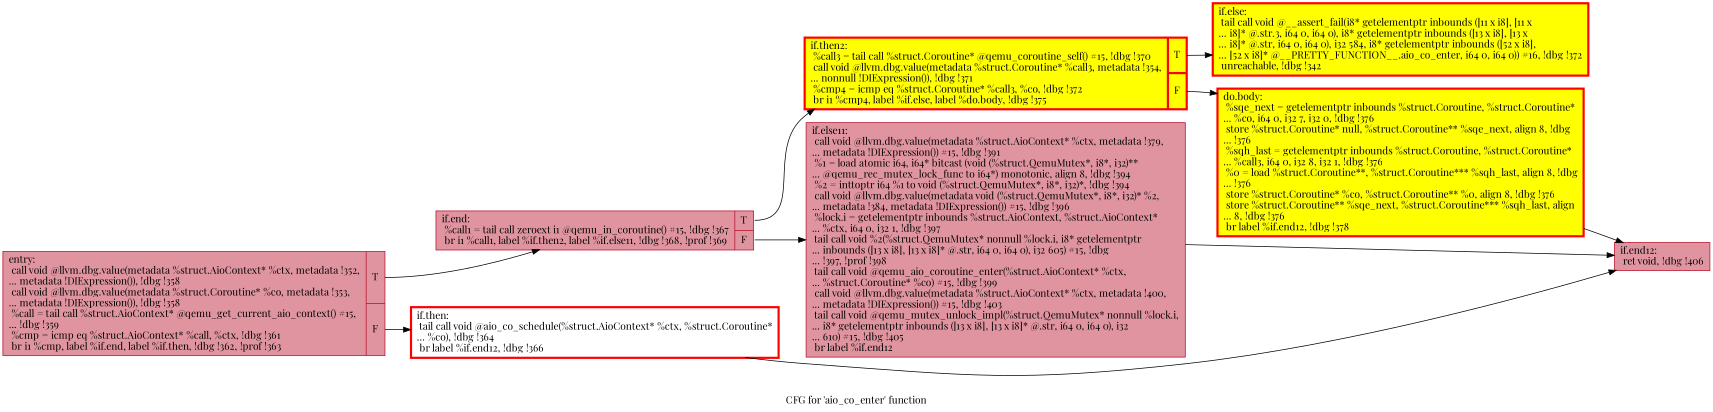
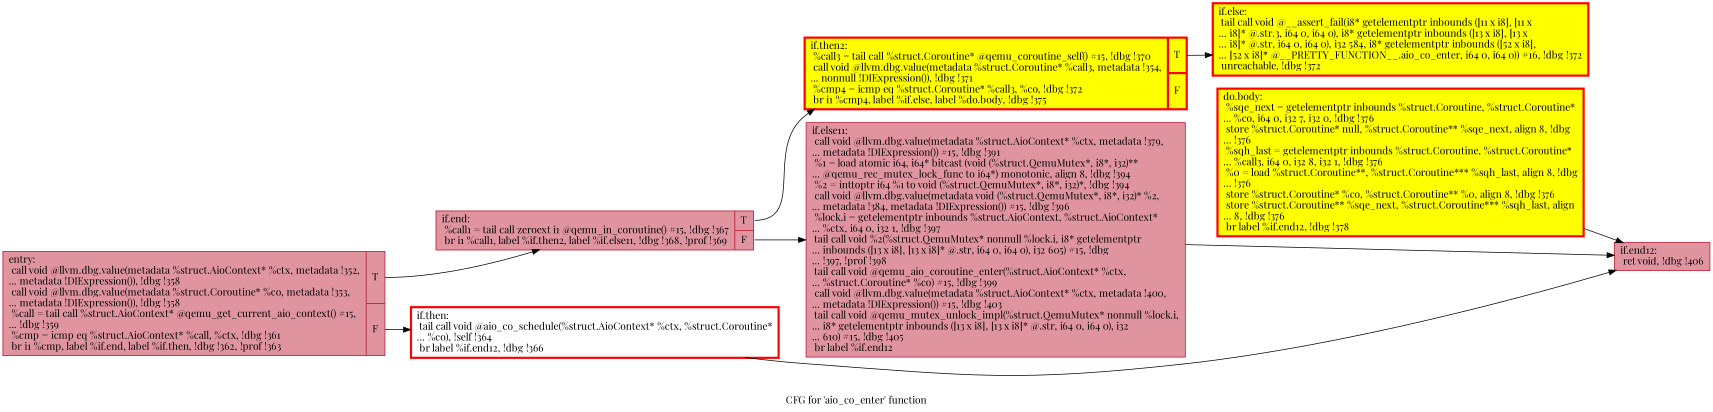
(1270, 66) -> (1270, 66)
(1198, 92) -> none
(456, 338) -> (454, 338)
